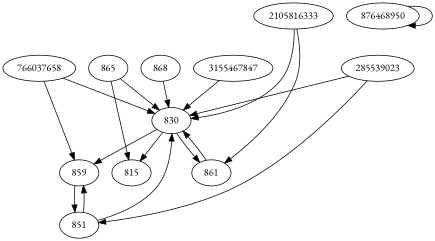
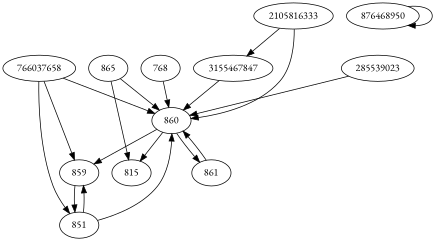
(161, 68) -> (161, 68)
(284, 103) -> (266, 40)
(171, 121) -> (171, 121)
(251, 178) -> (43, 147)
